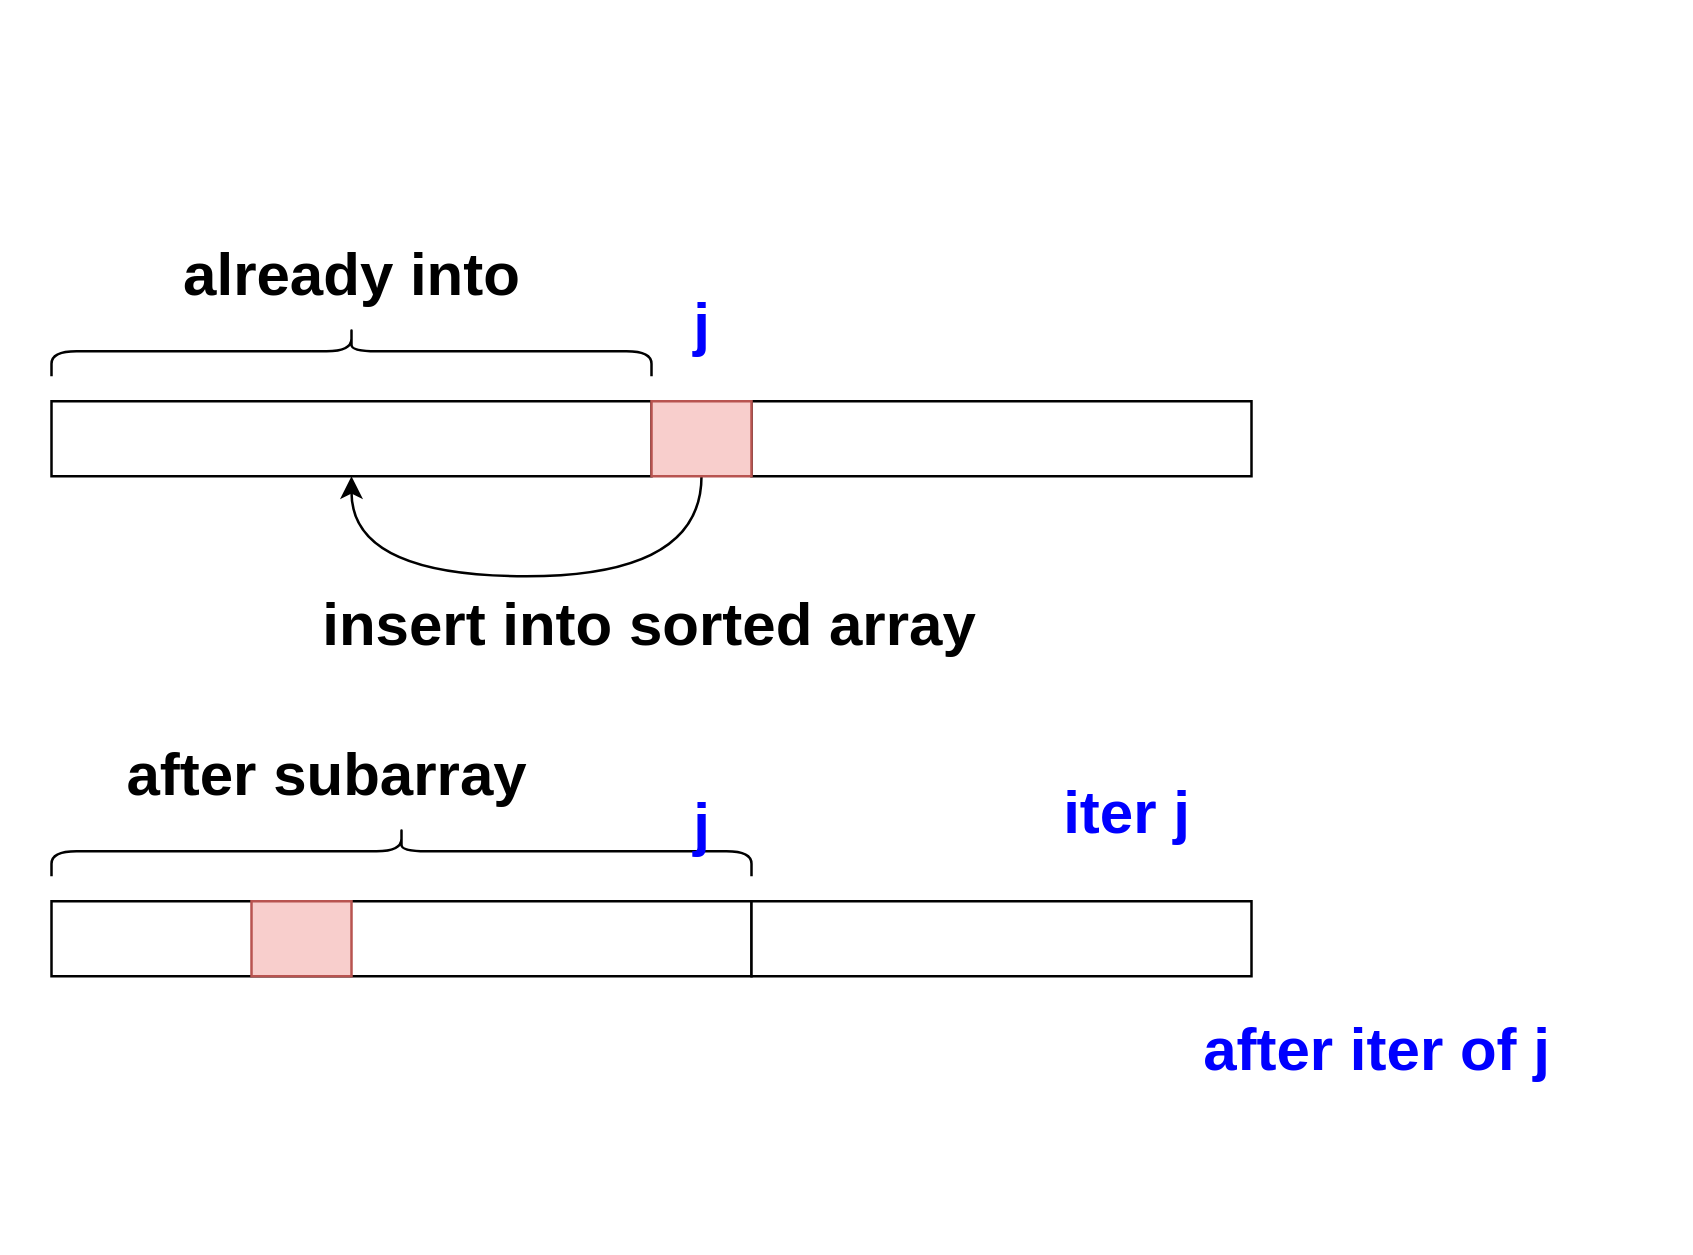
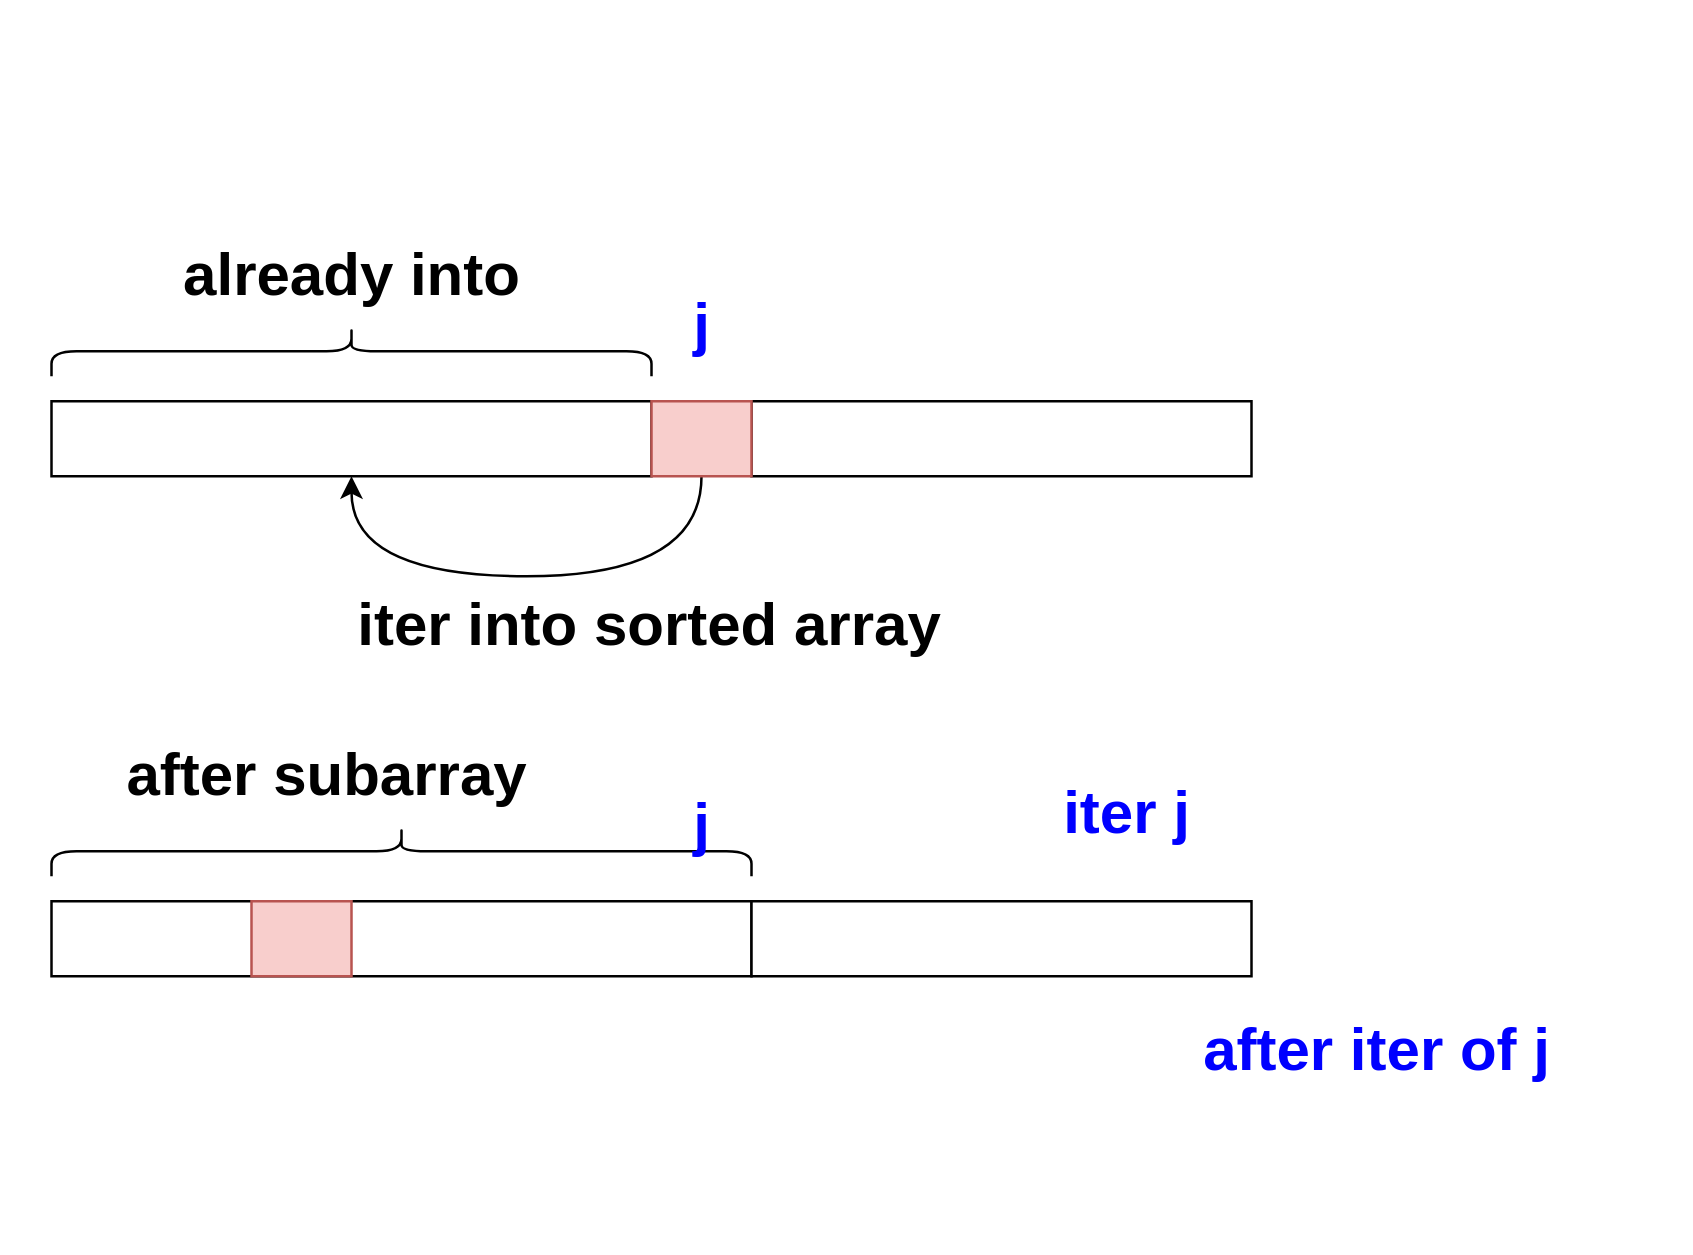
(650, 626) -> (650, 626)
